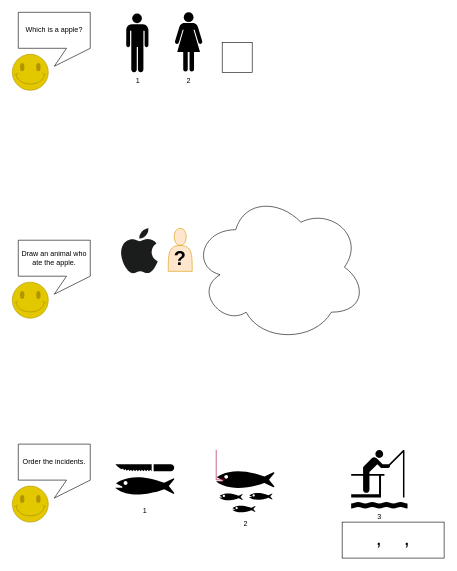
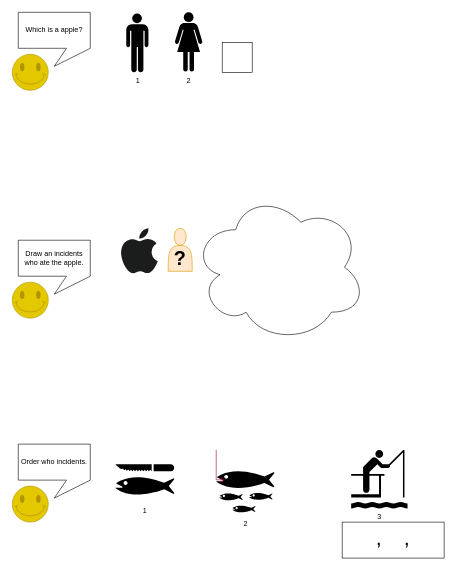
(54, 258) -> (54, 258)
(54, 462) -> (54, 462)
